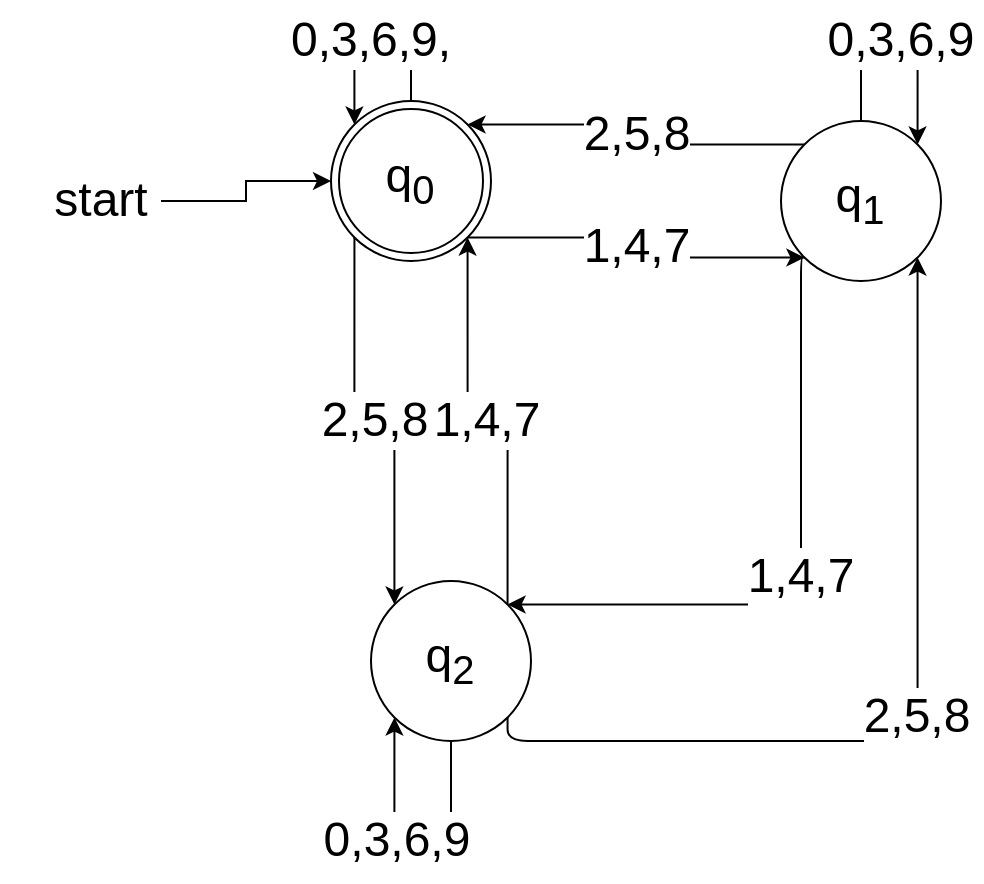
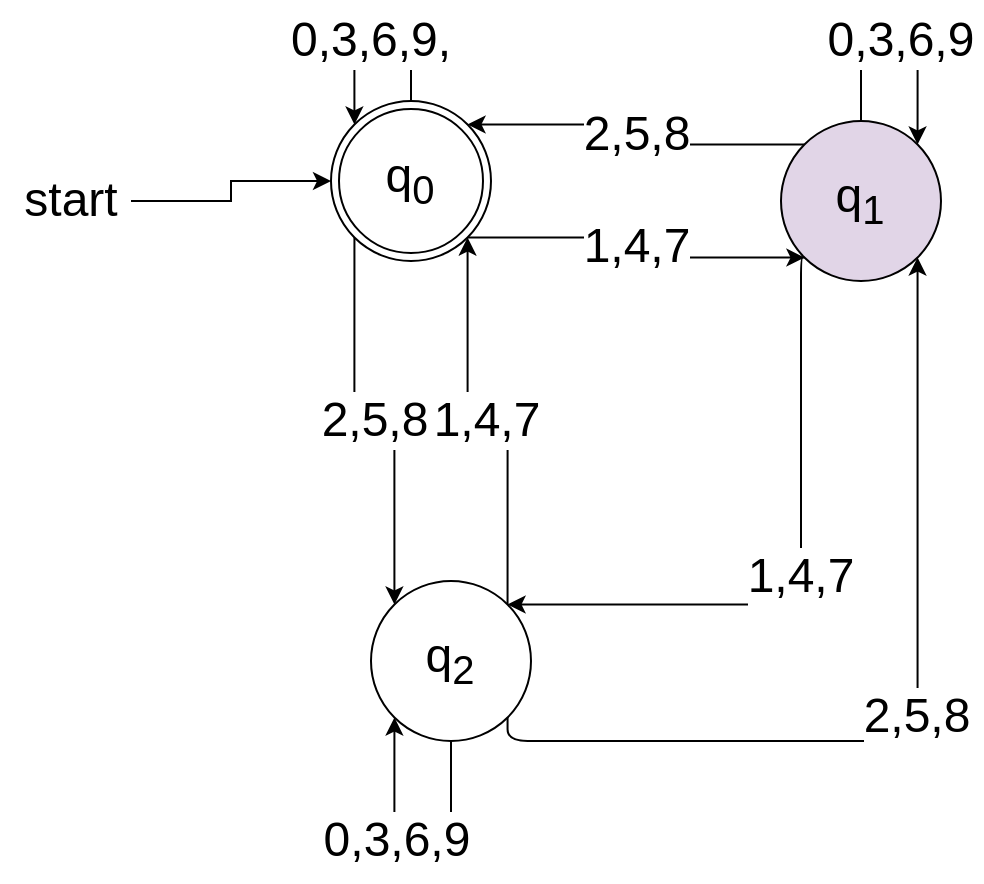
(101, 201) -> (71, 201)
(861, 201) -> (861, 201)
